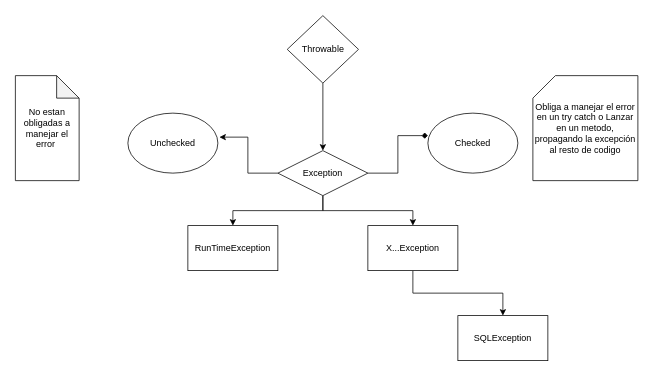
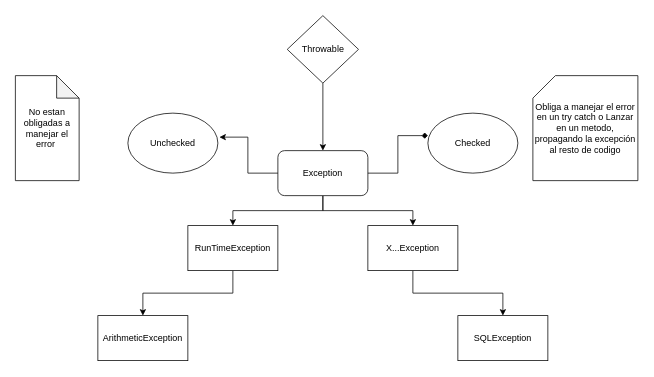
(323, 173) -> (323, 173)
none -> (233, 293)
none -> (143, 338)
